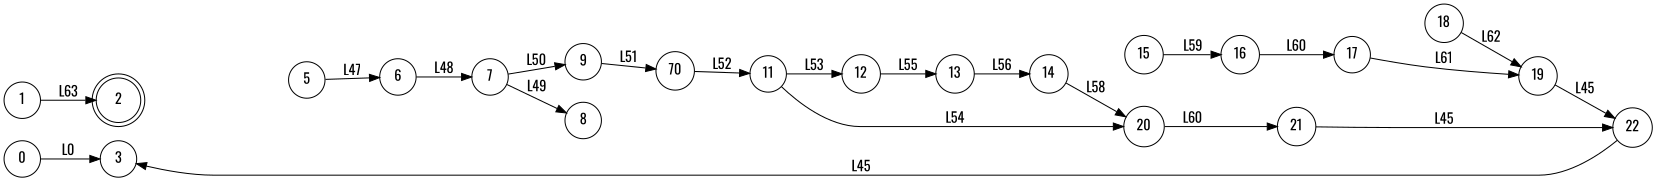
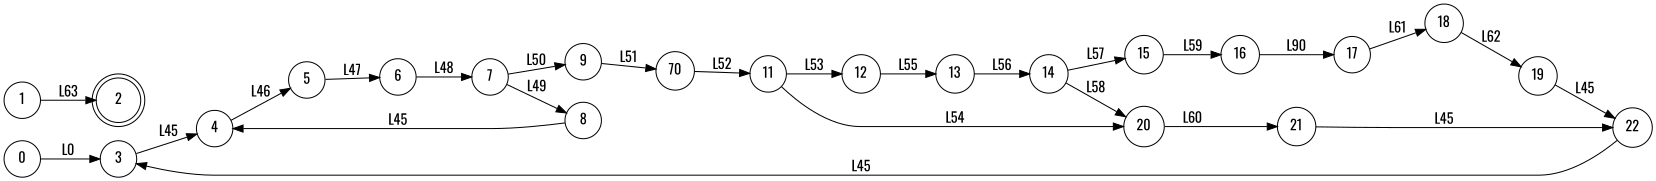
(1297, 47) -> (1297, 47)
none -> (1092, 65)
(1439, 68) -> (1393, 41)
none -> (215, 129)
